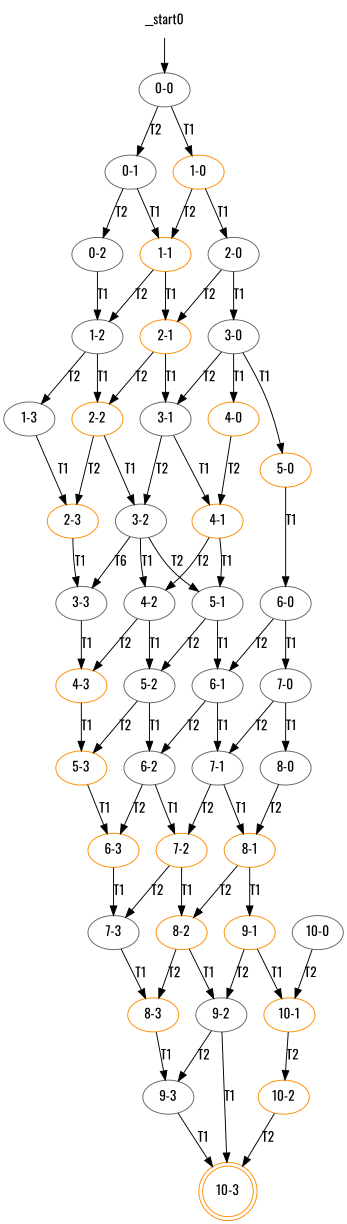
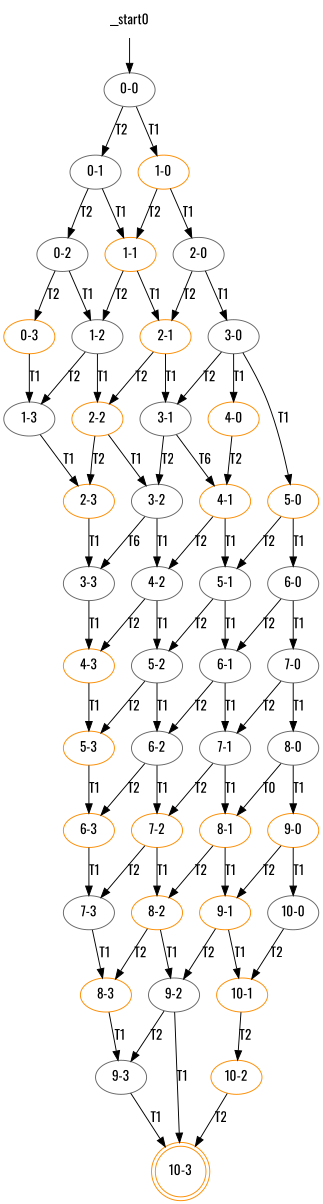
none -> (29, 337)
(204, 470) -> (205, 460)
(167, 564) -> (262, 539)
(276, 809) -> (270, 789)
none -> (293, 830)
